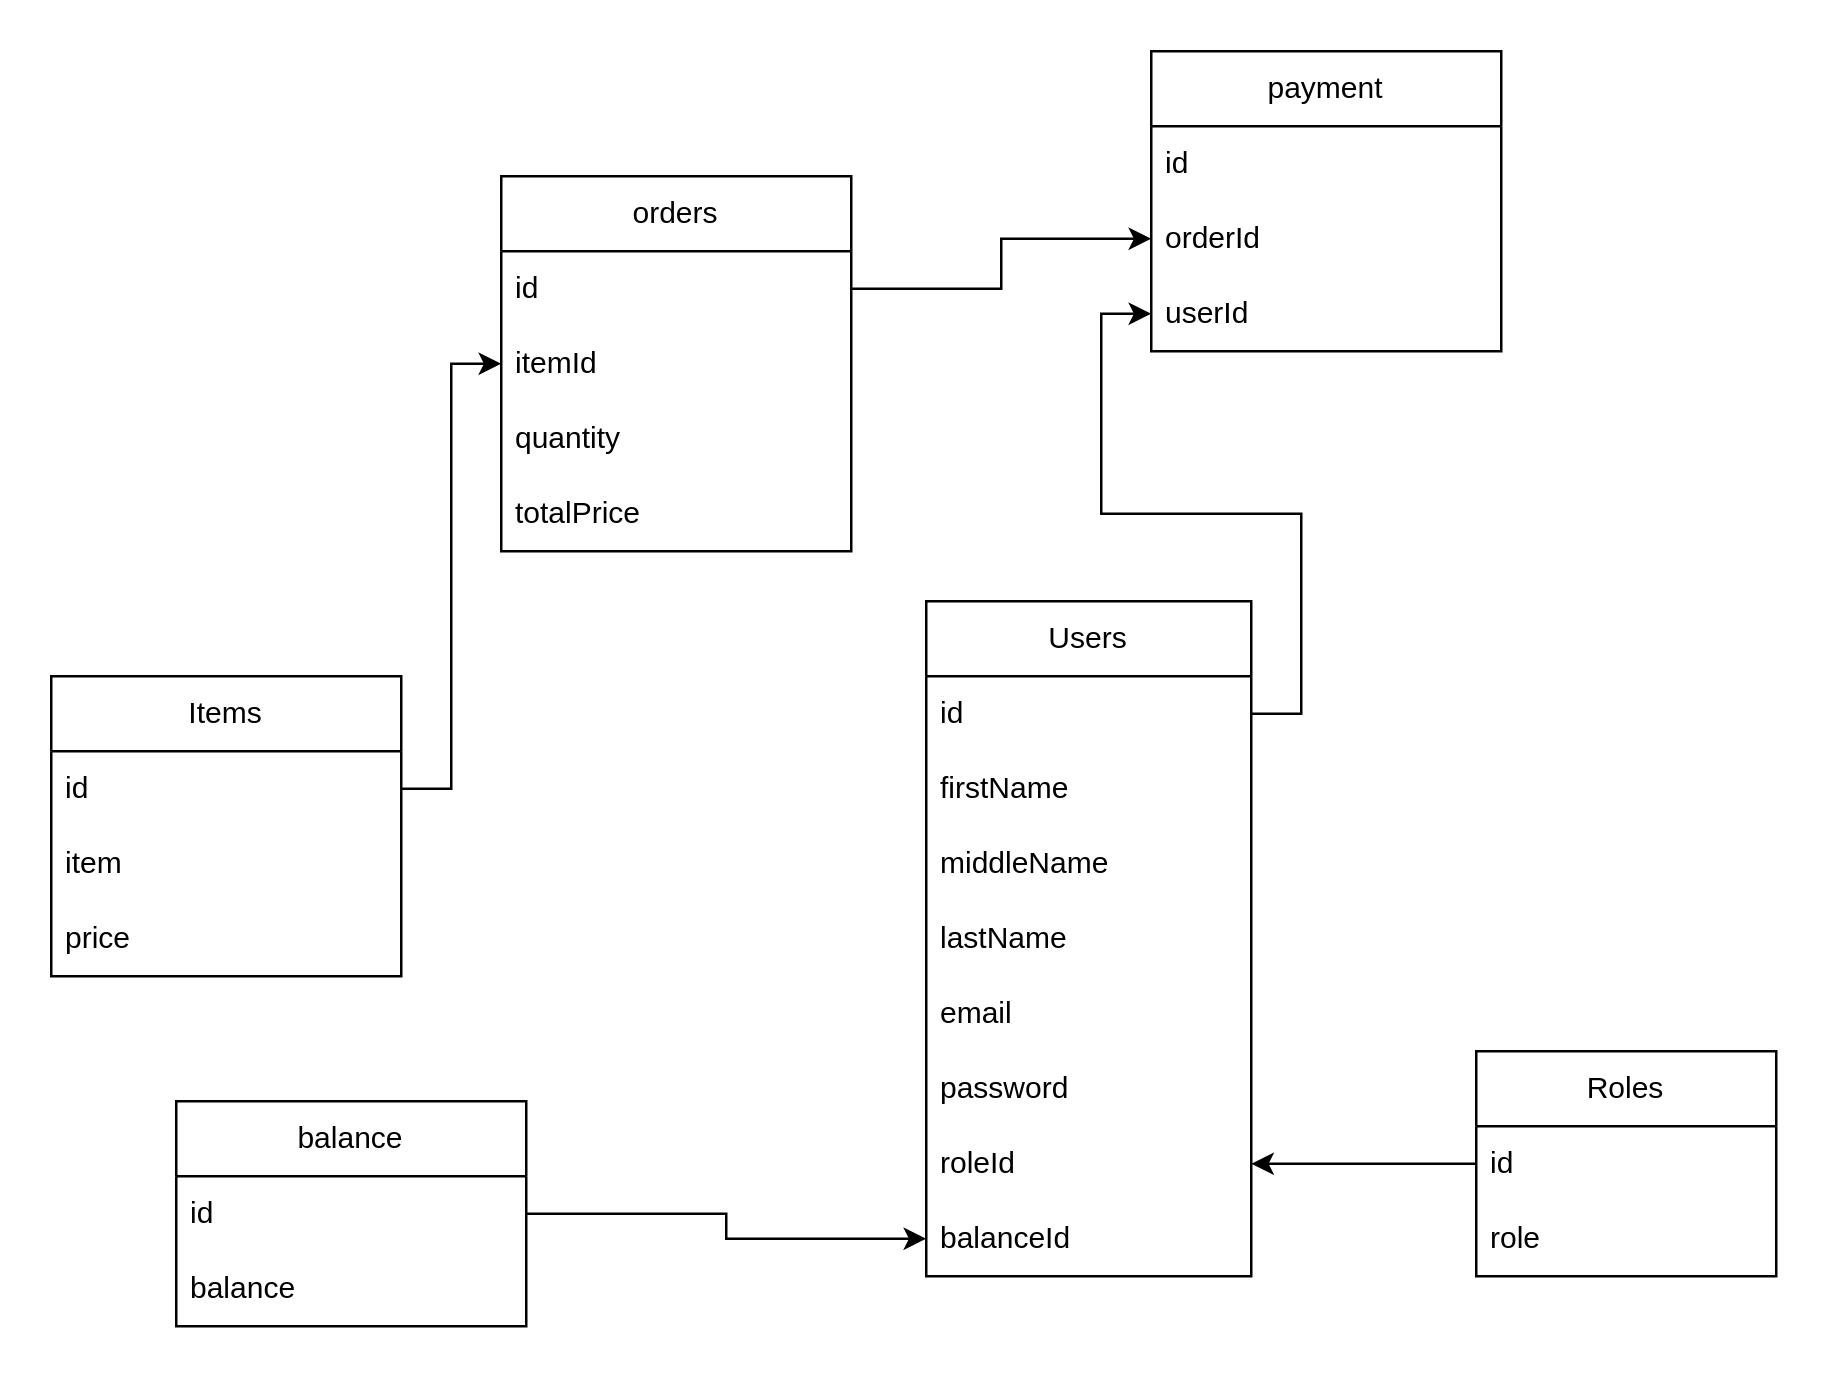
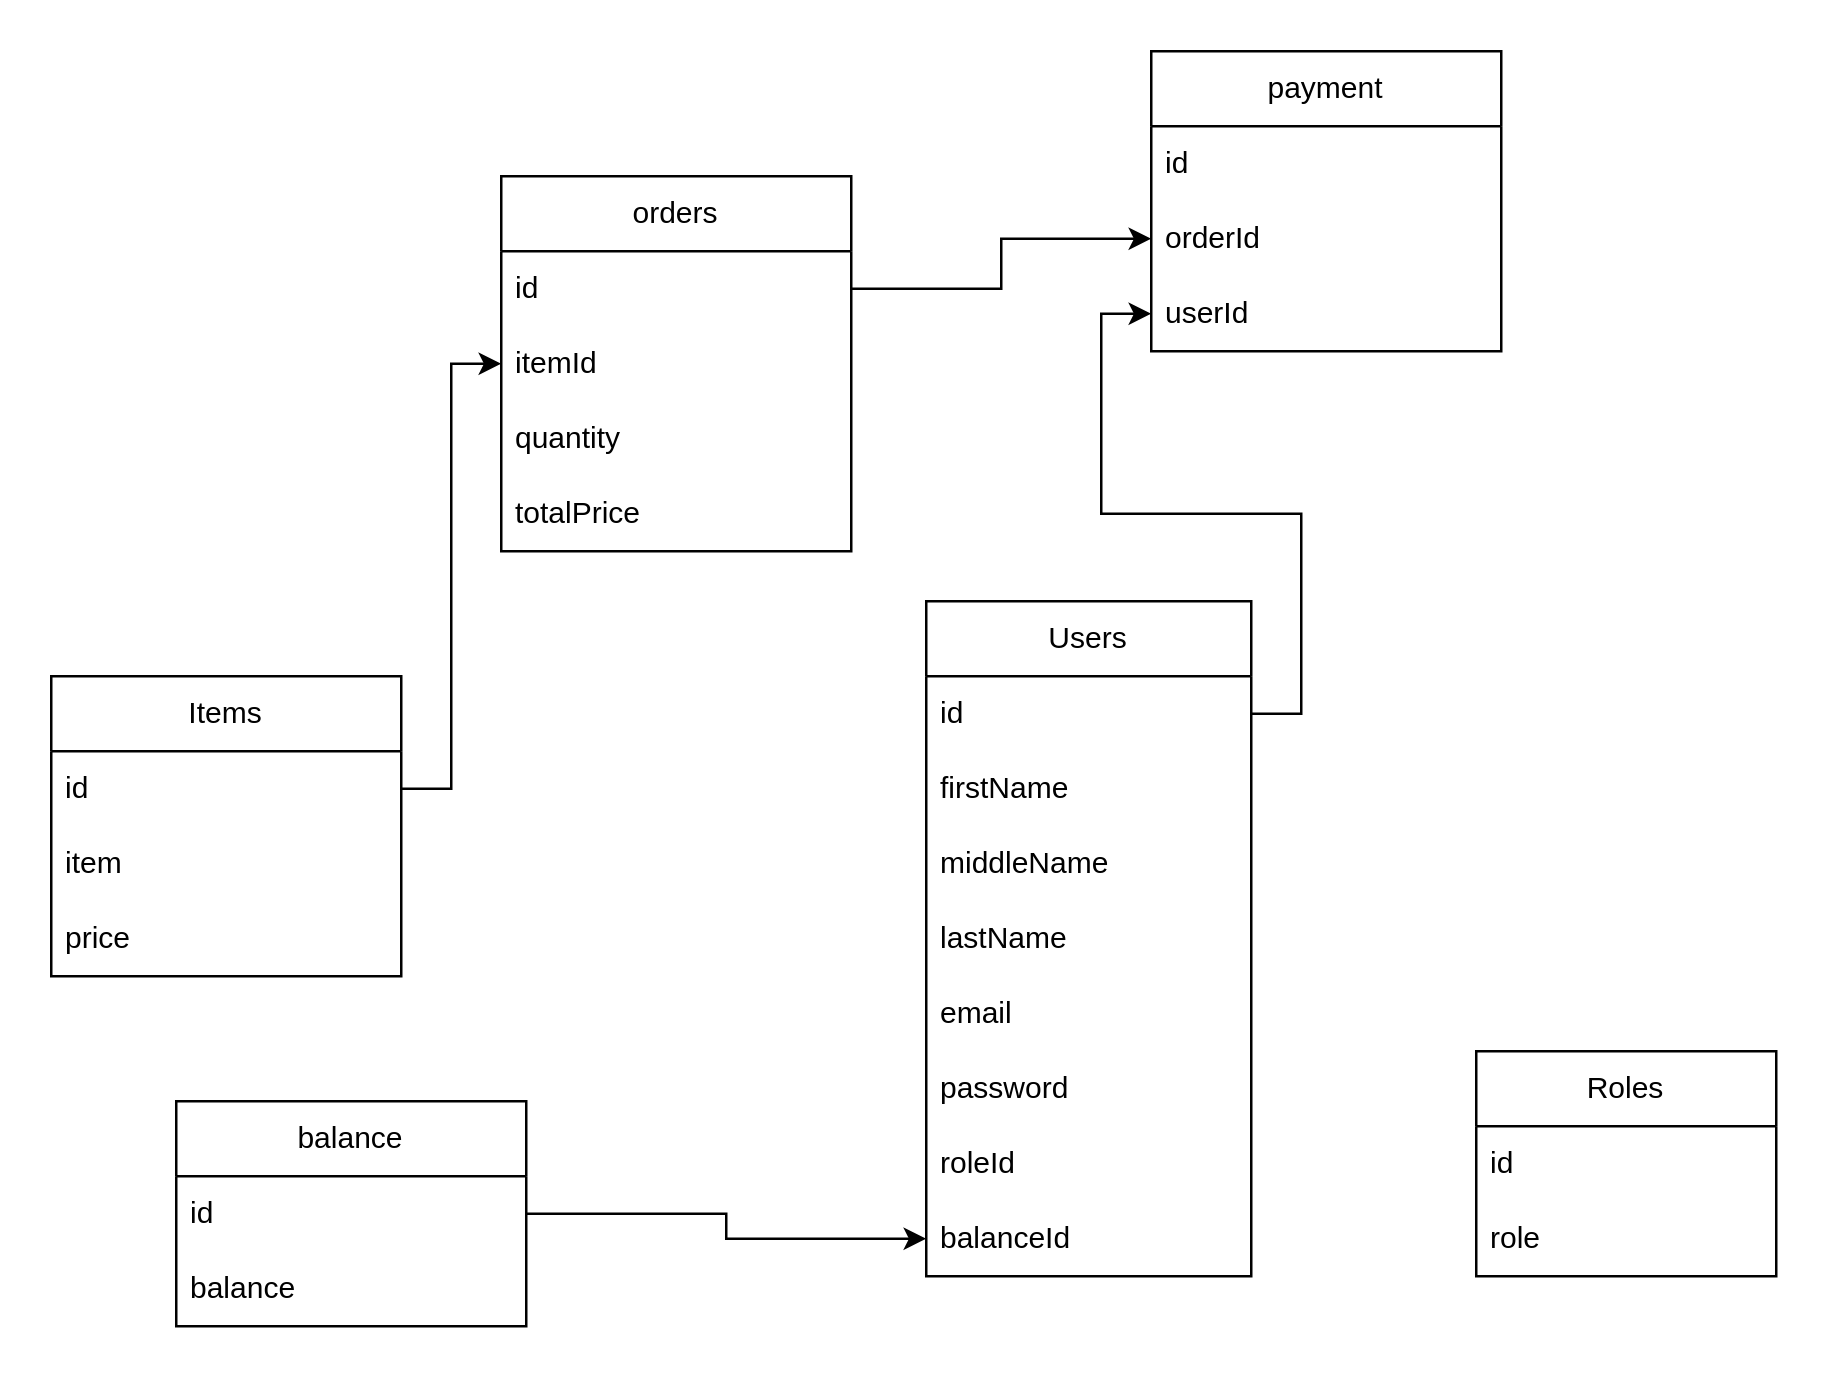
(1370, 1164) -> none
